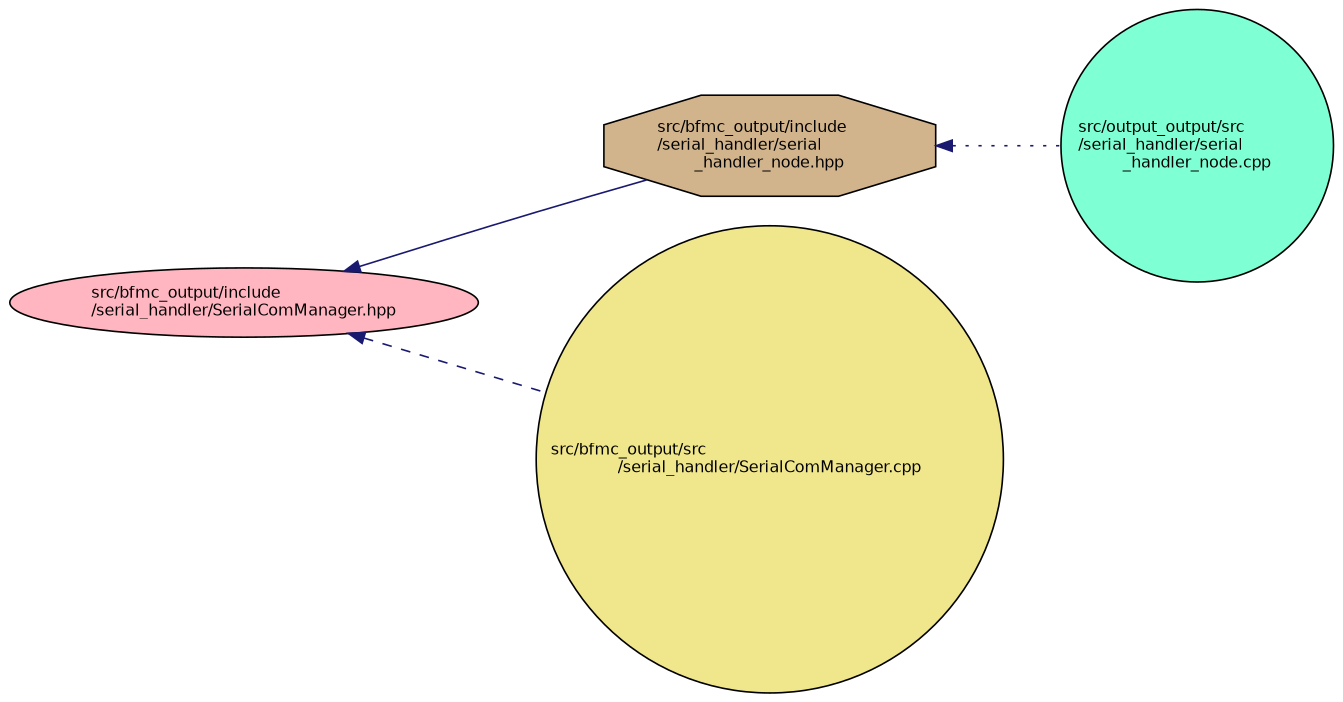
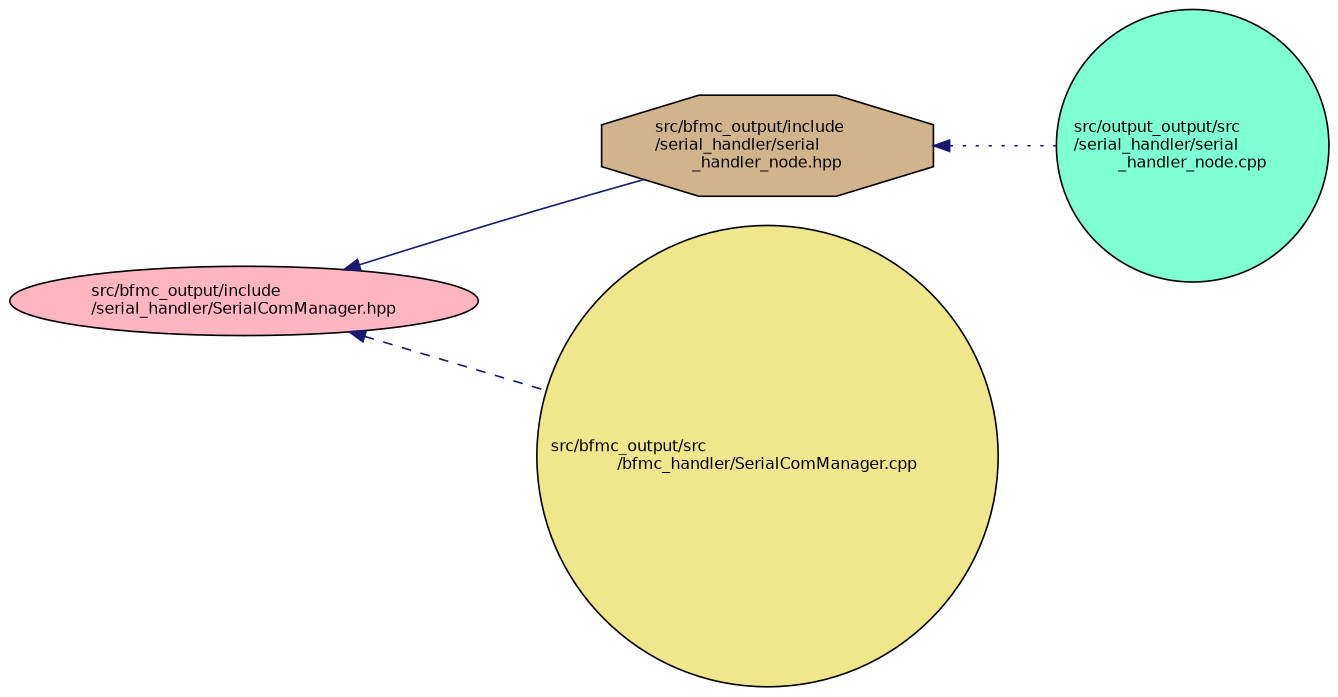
(770, 459) -> (768, 456)
